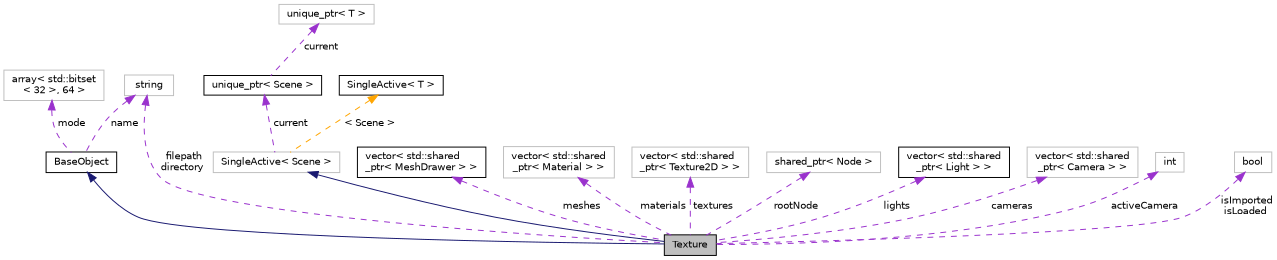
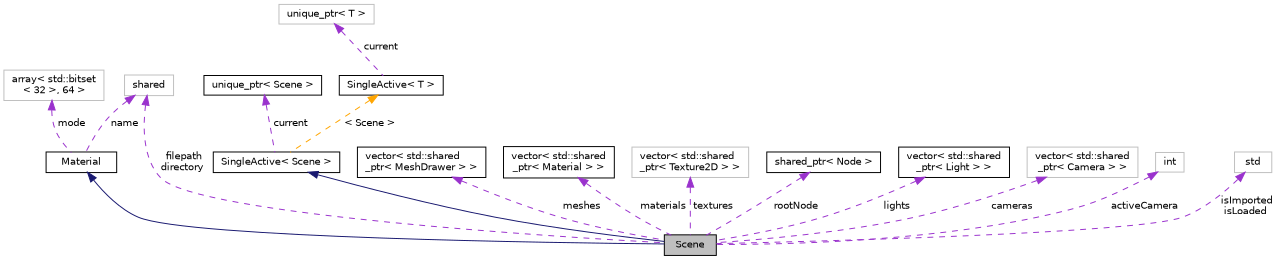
(291, 53) -> (362, 53)
(149, 85) -> (149, 85)
(81, 162) -> (81, 162)
(277, 162) -> (277, 162)
(559, 162) -> (559, 162)
(824, 162) -> (824, 162)
(1253, 162) -> (1253, 162)
(690, 245) -> (690, 245)
